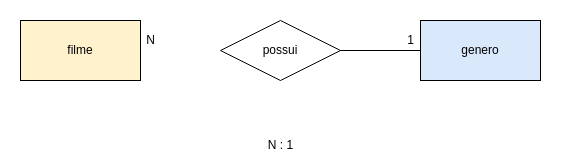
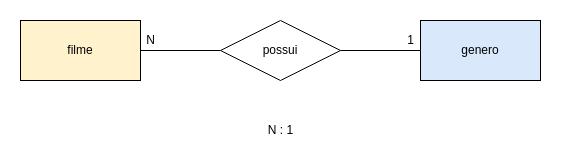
none -> (181, 51)
(281, 146) -> (281, 131)
